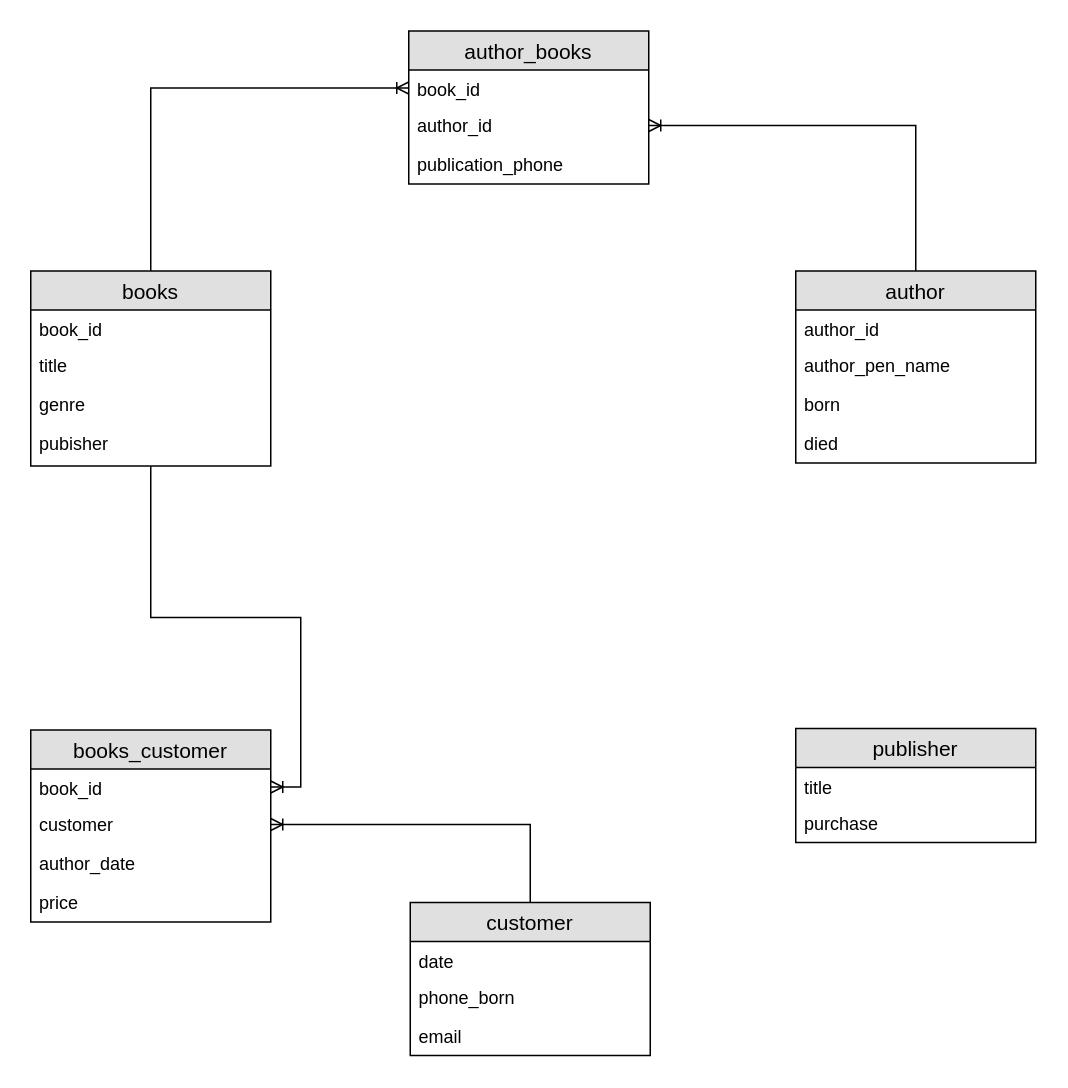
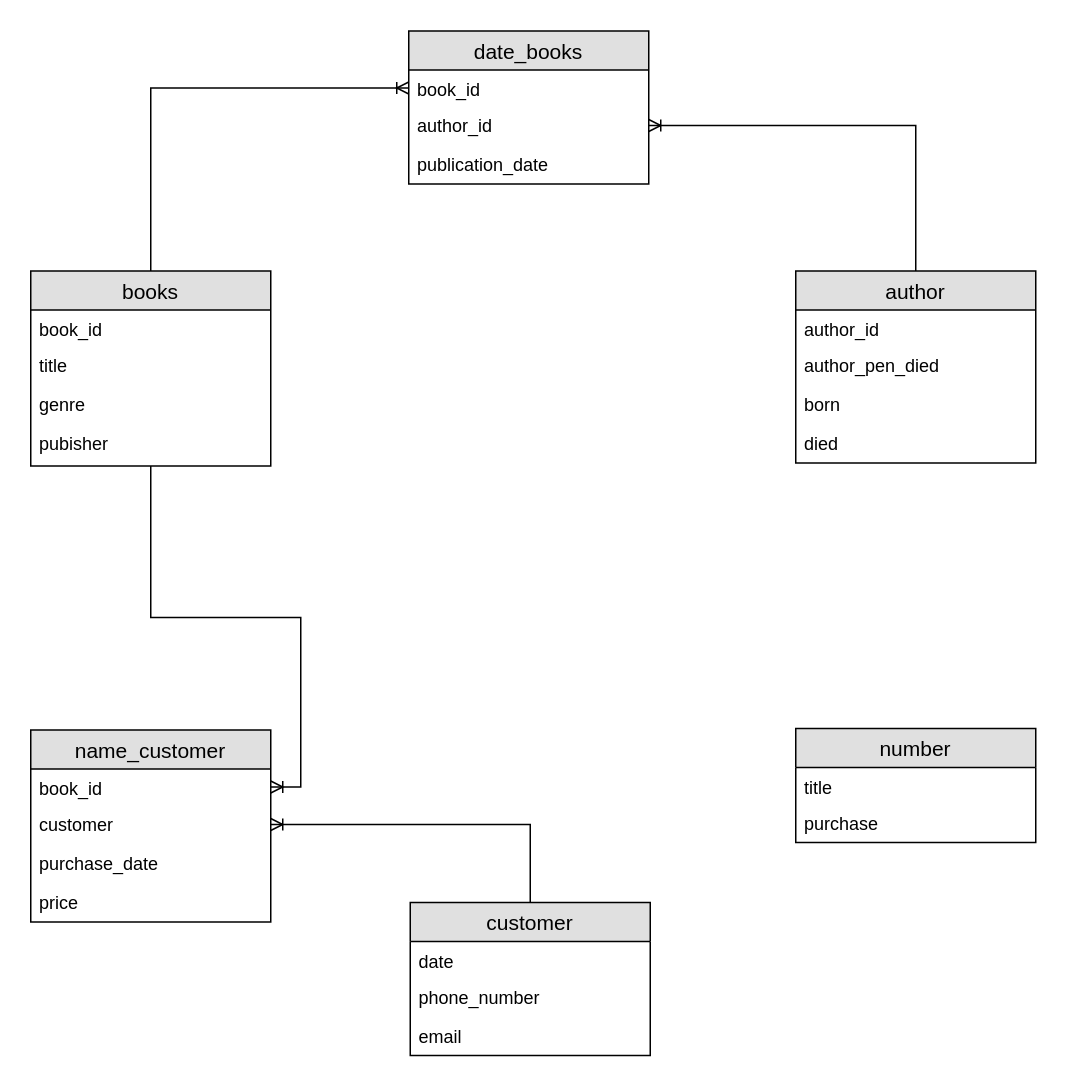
(528, 52) -> (528, 52)
(496, 165) -> (491, 165)
(880, 366) -> (877, 366)
(915, 749) -> (915, 749)
(150, 751) -> (150, 751)
(94, 864) -> (105, 864)
(469, 998) -> (479, 998)
